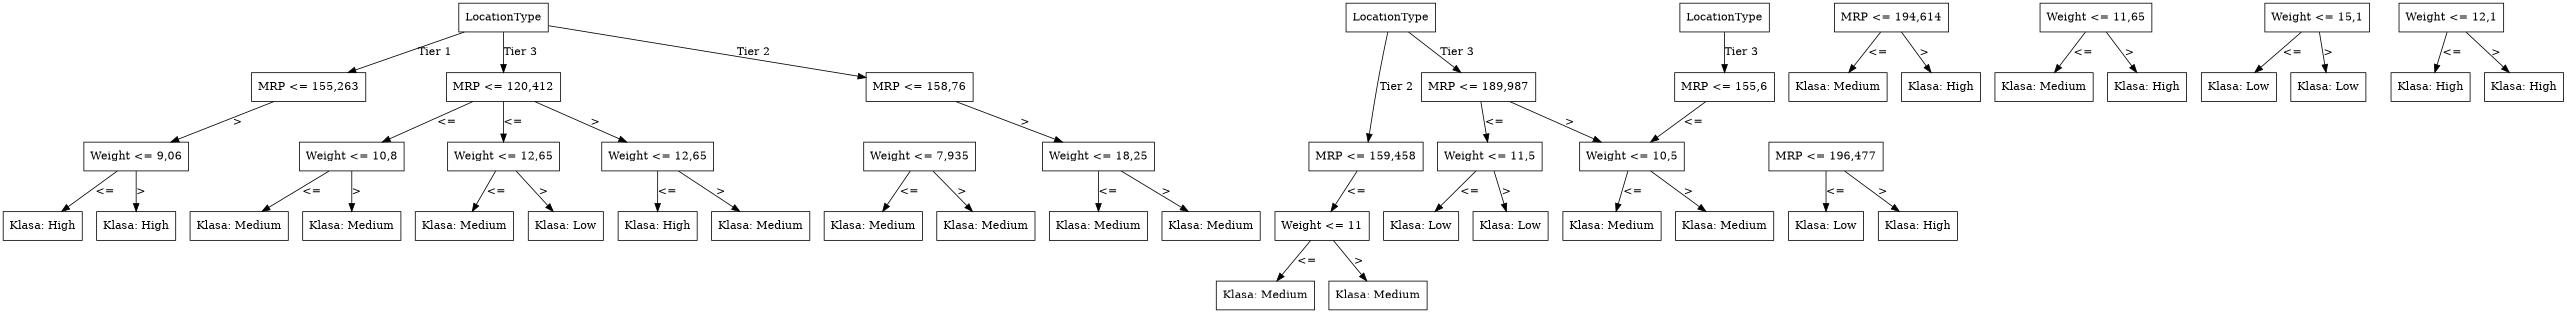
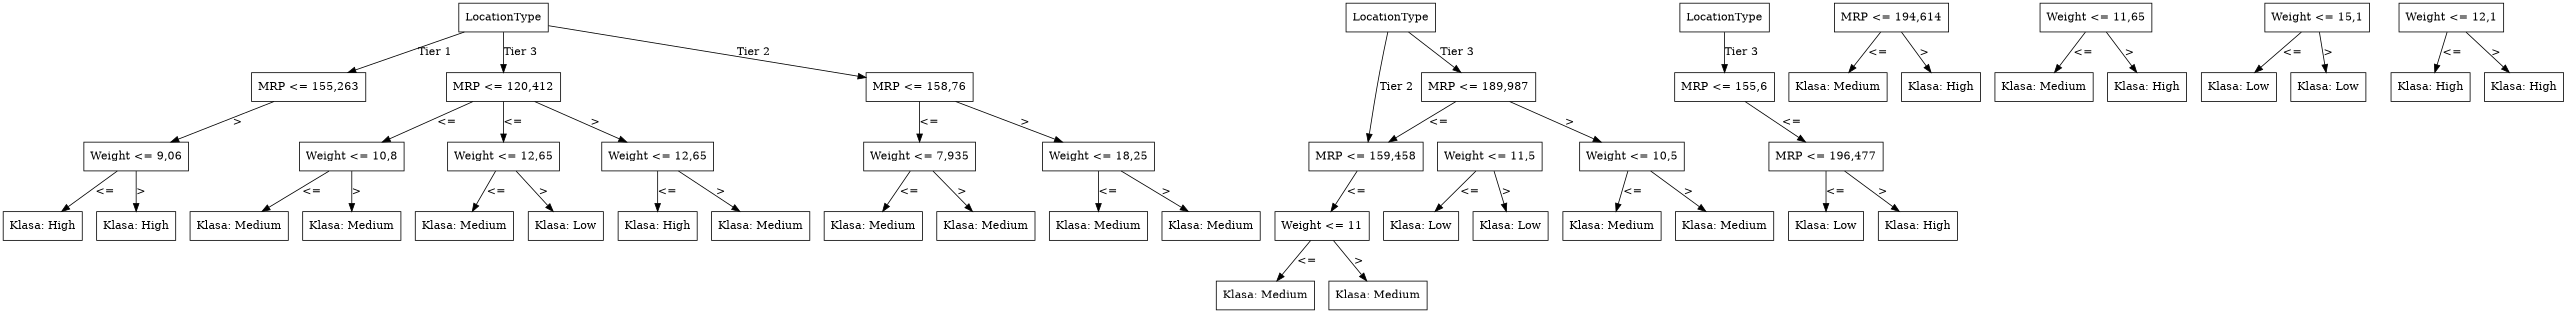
none -> (920, 118)
(1484, 118) -> (1426, 120)
(1682, 119) -> (1772, 120)
